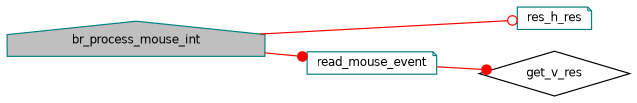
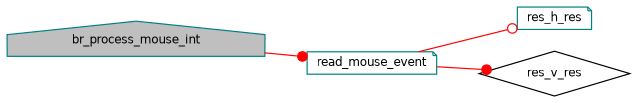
(384, 27) -> (463, 41)
(554, 74) -> (554, 74)
